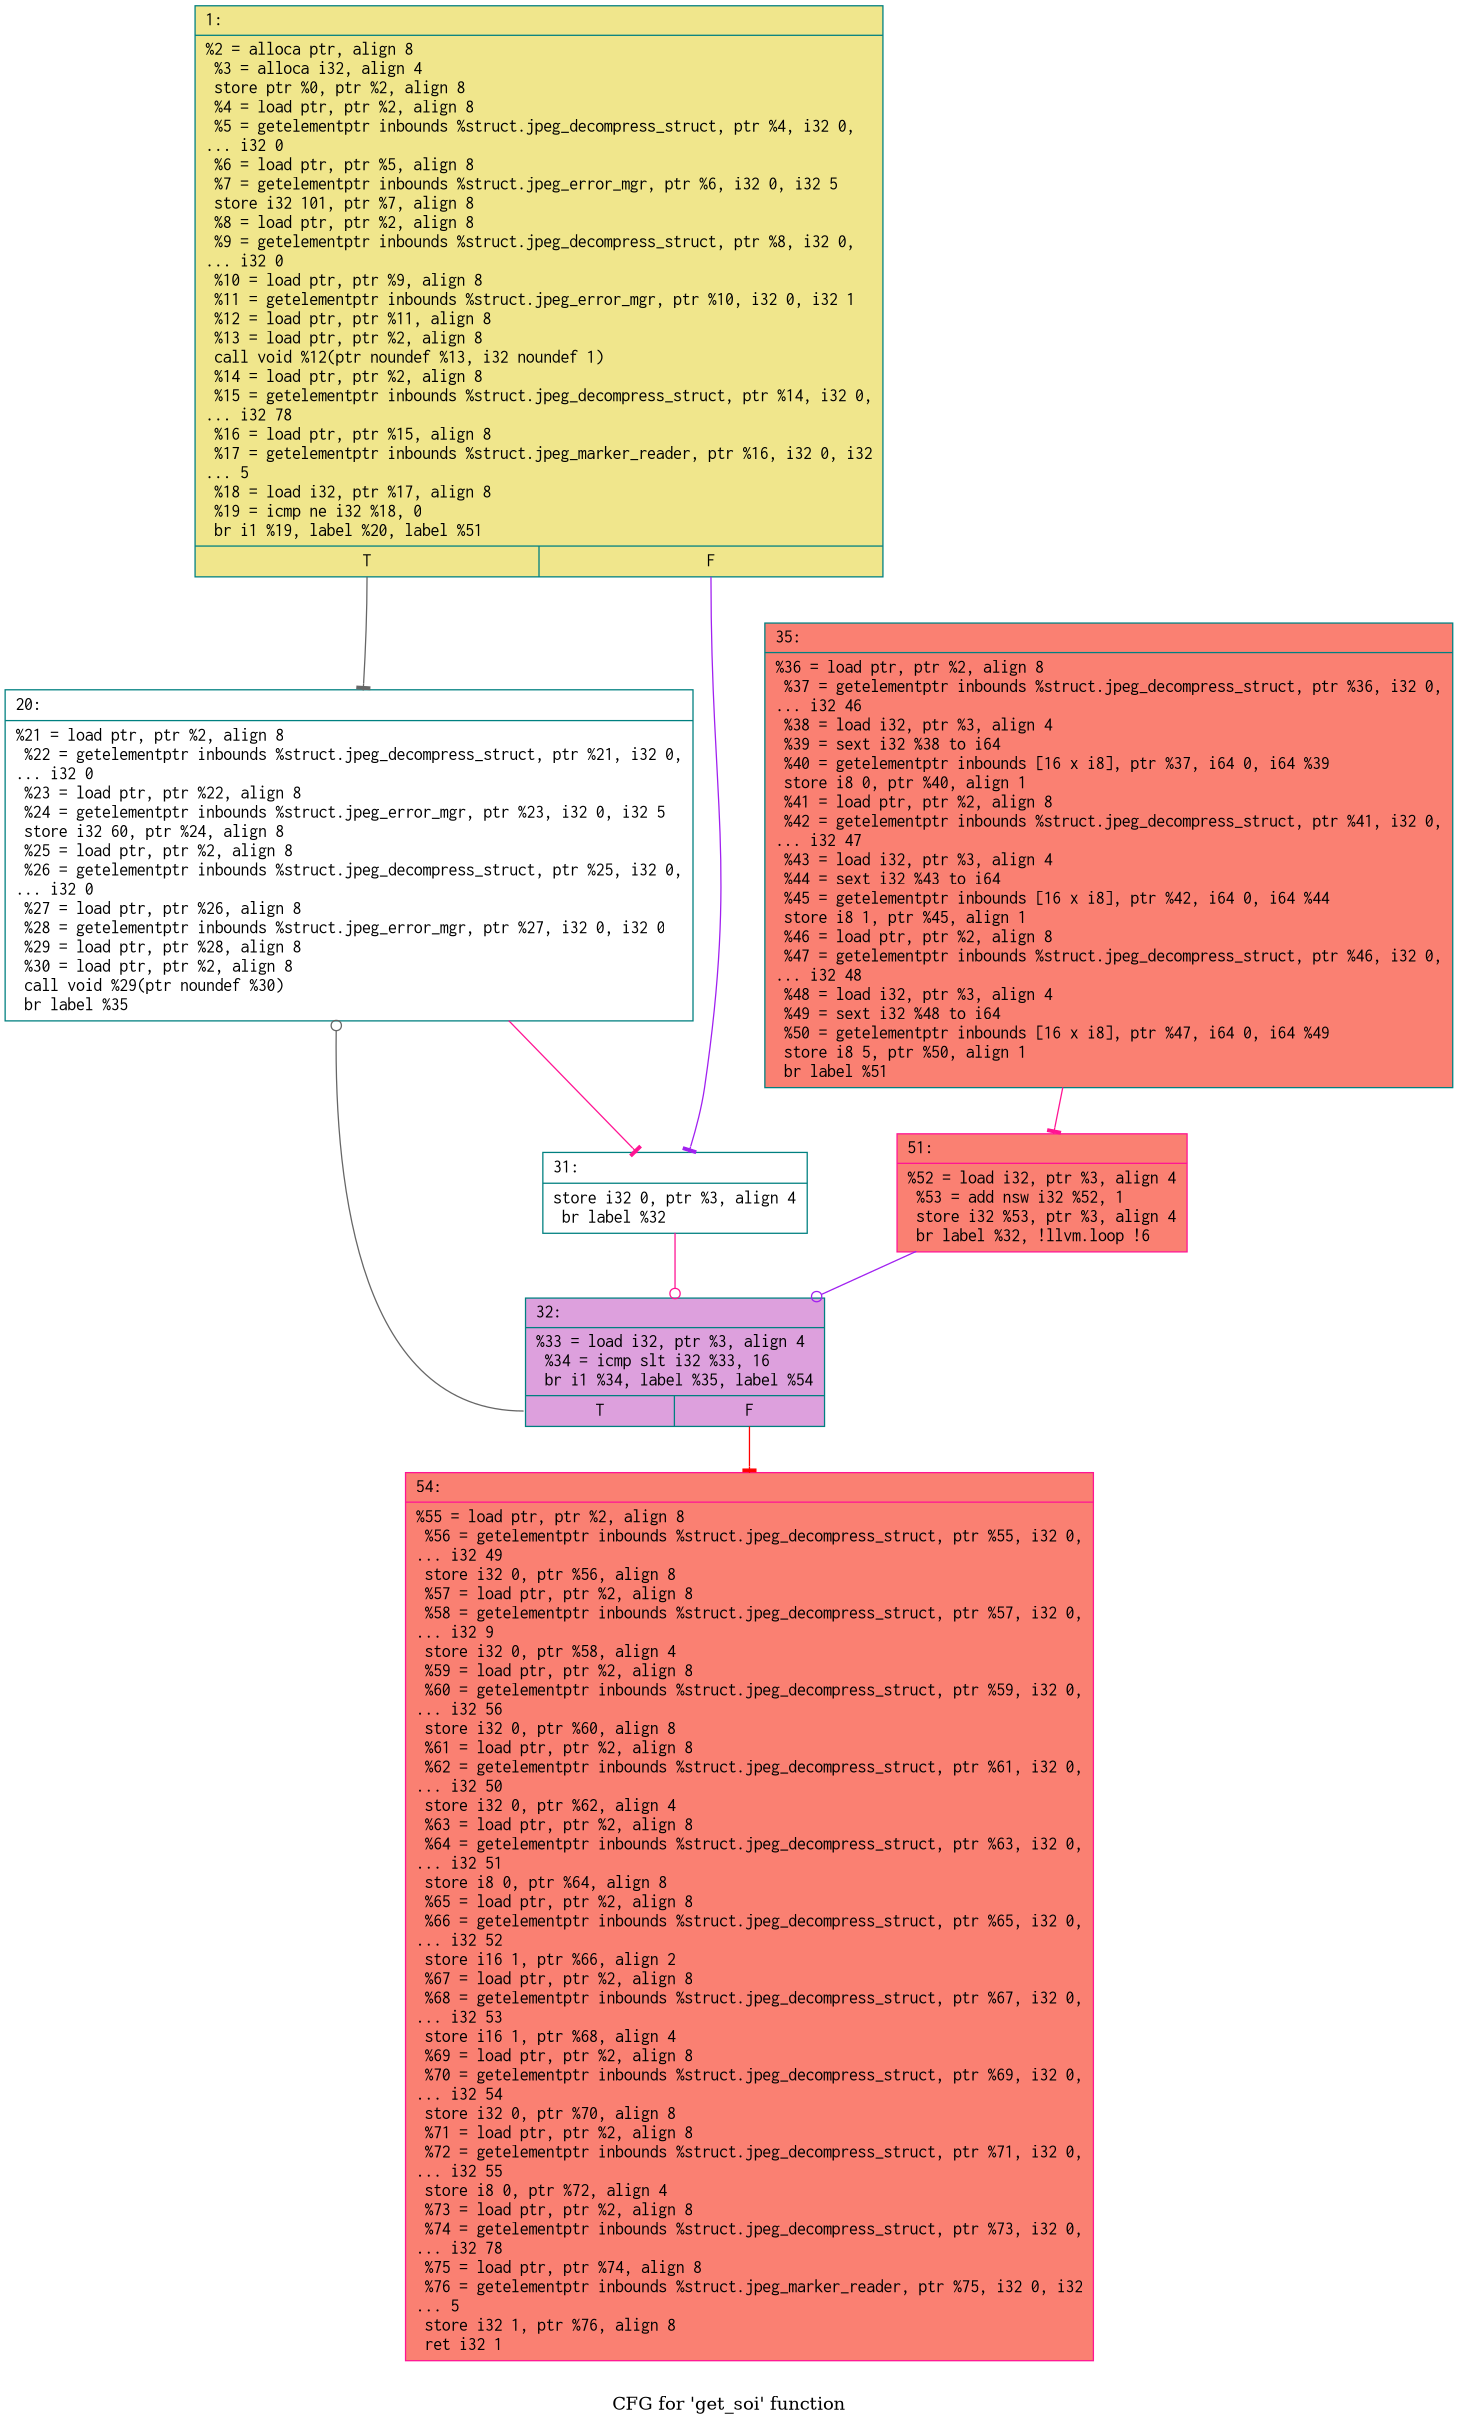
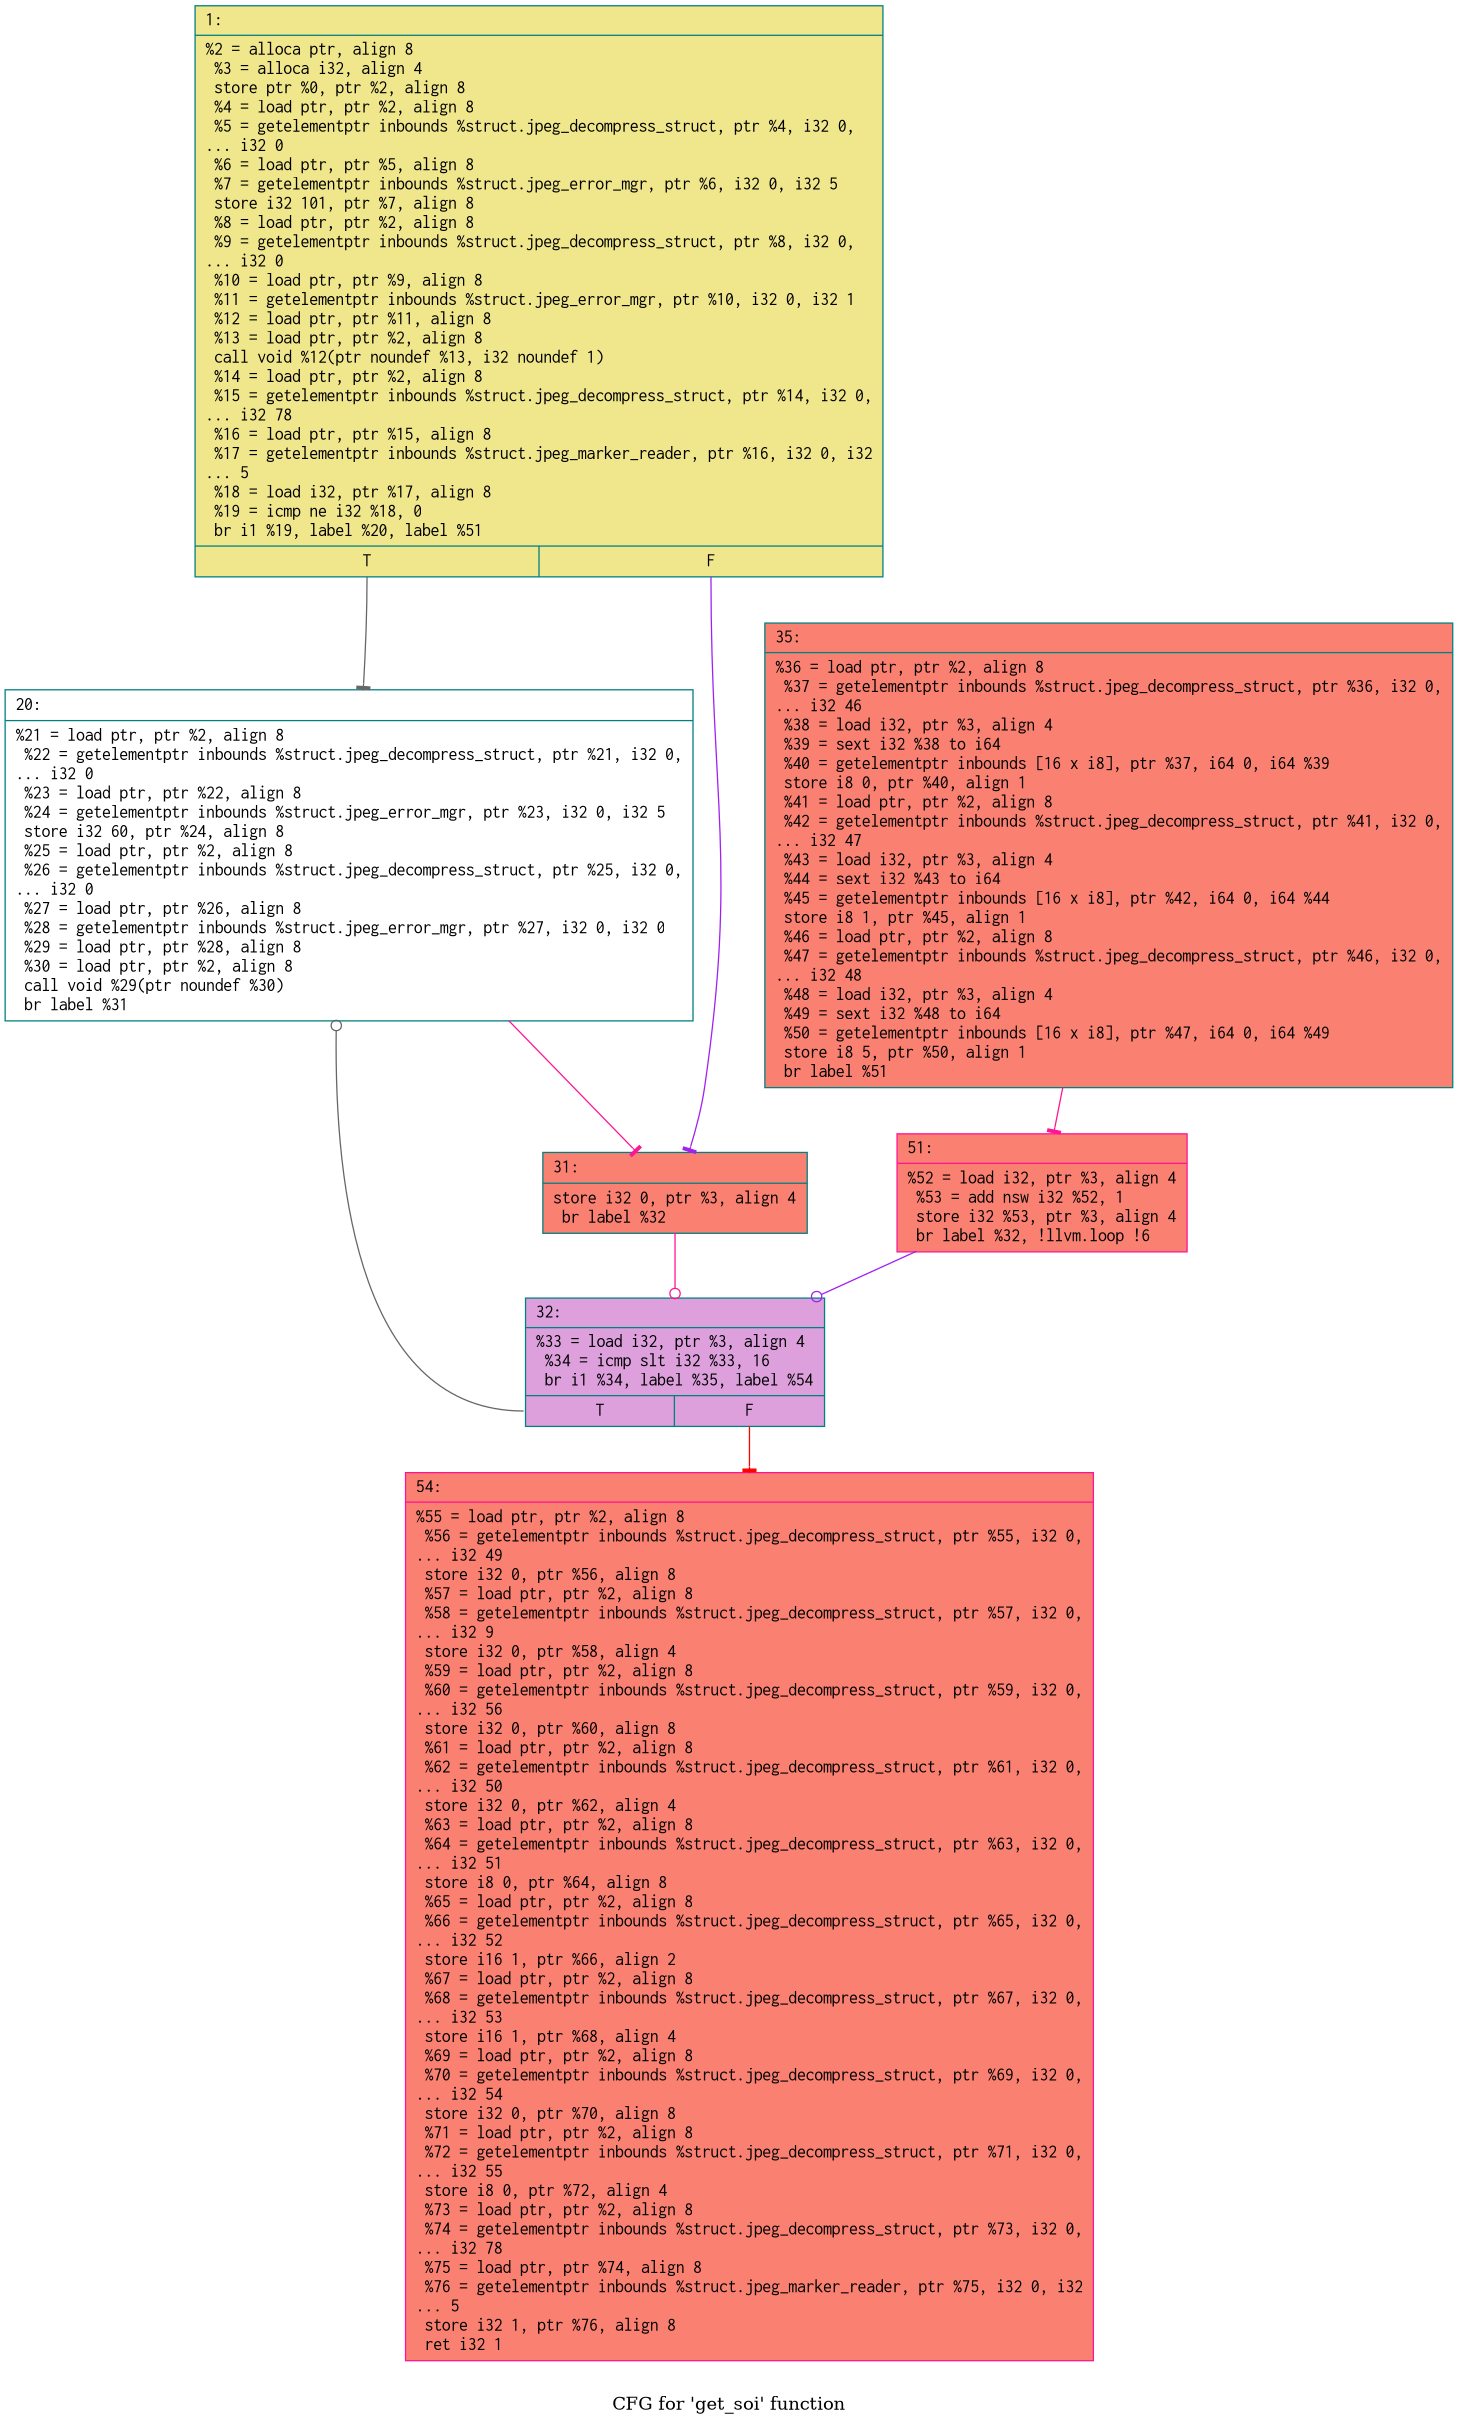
(72, 1005) -> (72, 1005)
(675, 1193) -> (675, 1193)
